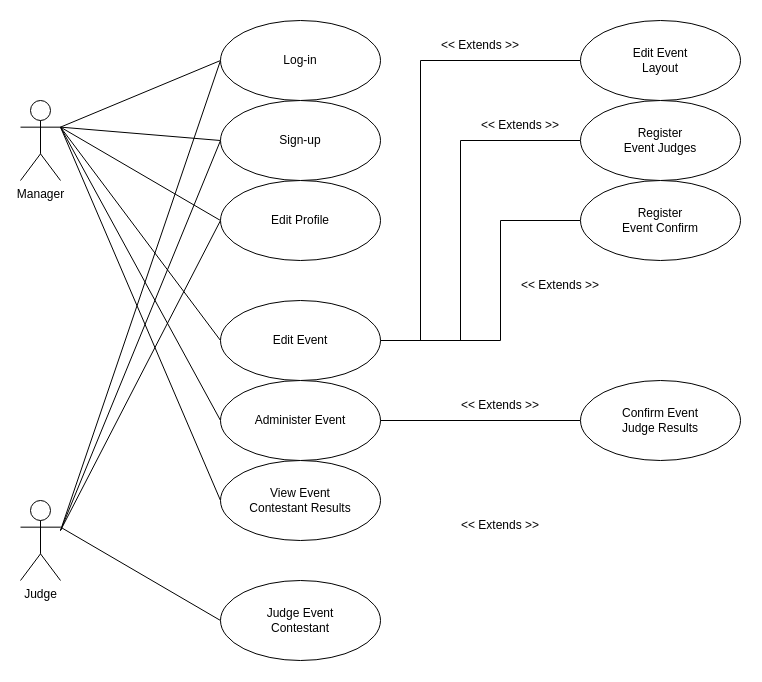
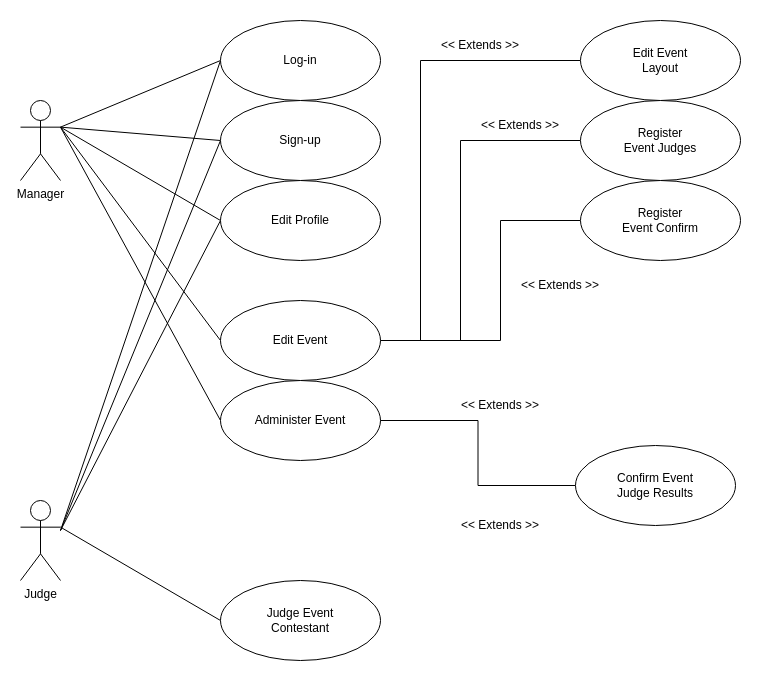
(144, 321) -> none
(661, 421) -> (656, 486)
(301, 501) -> none
